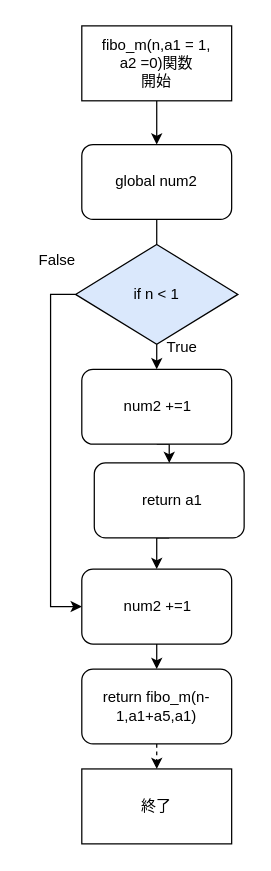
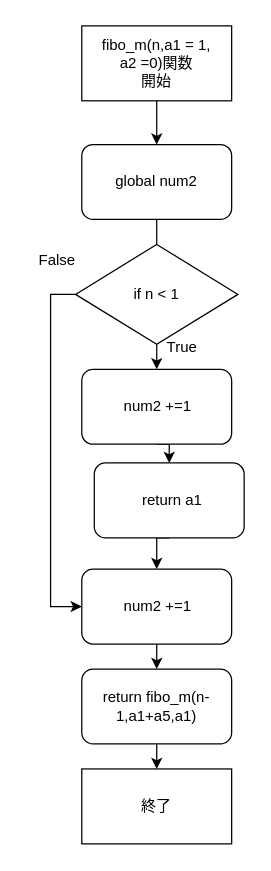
(157, 294) -> (157, 294)
(157, 753) -> (157, 753)
